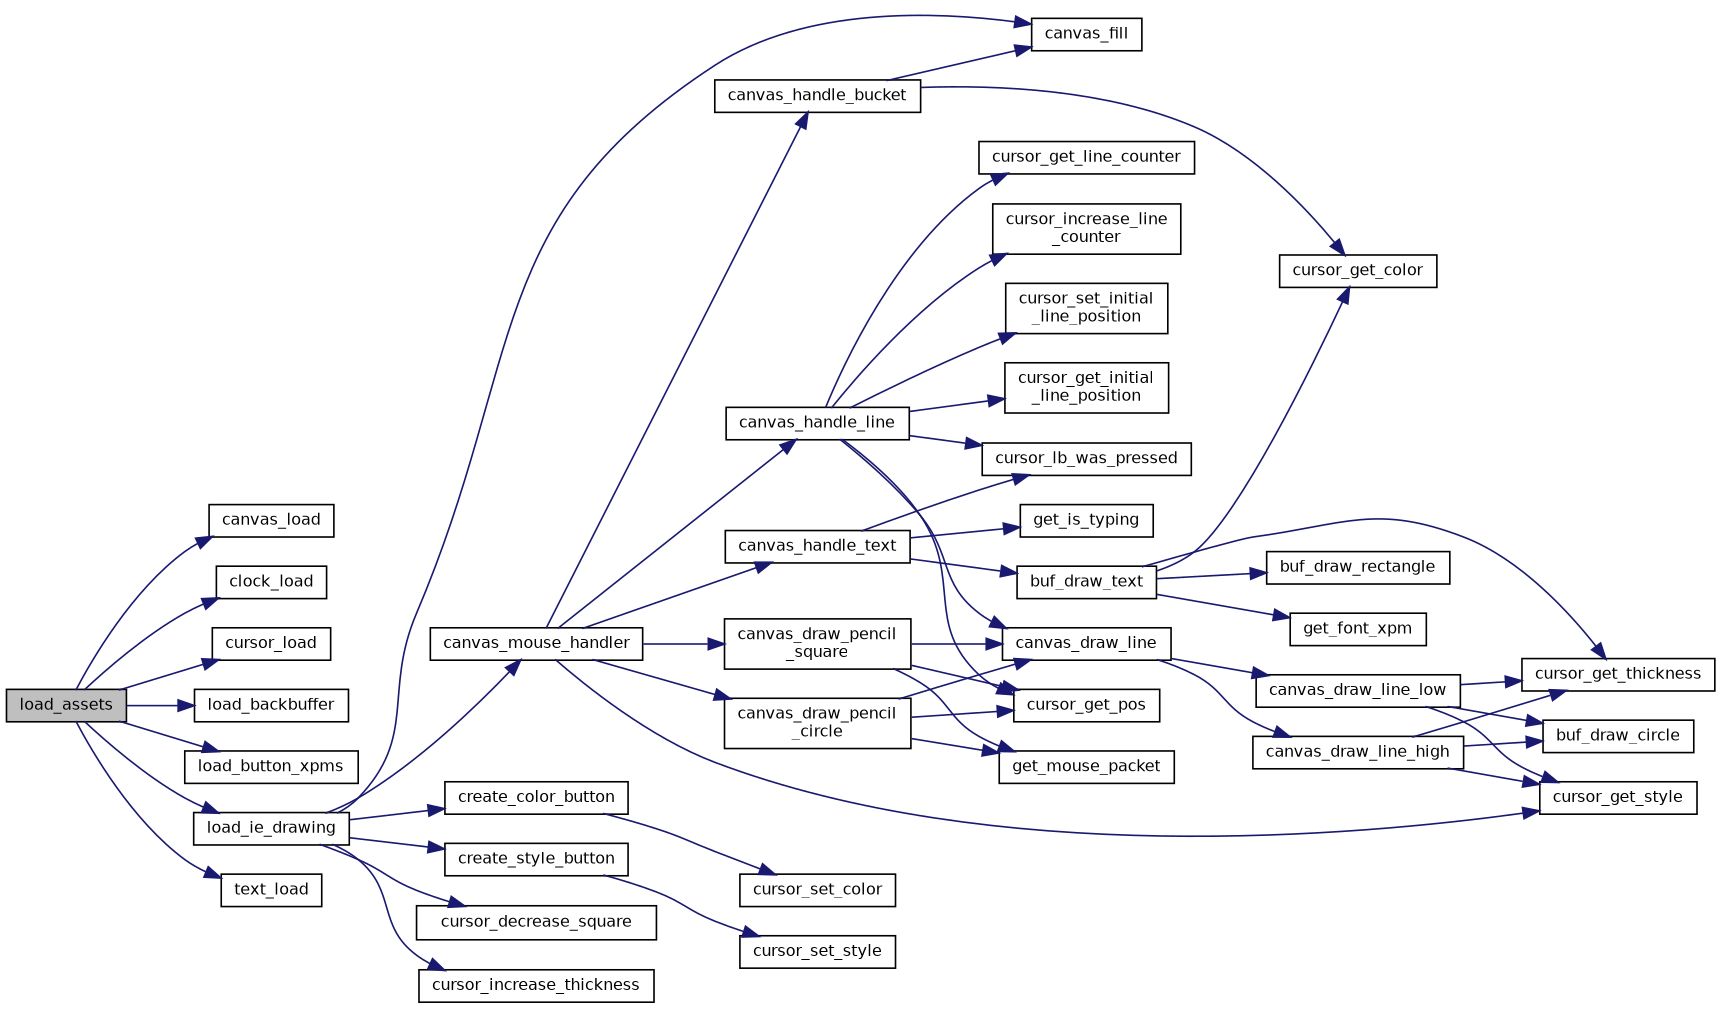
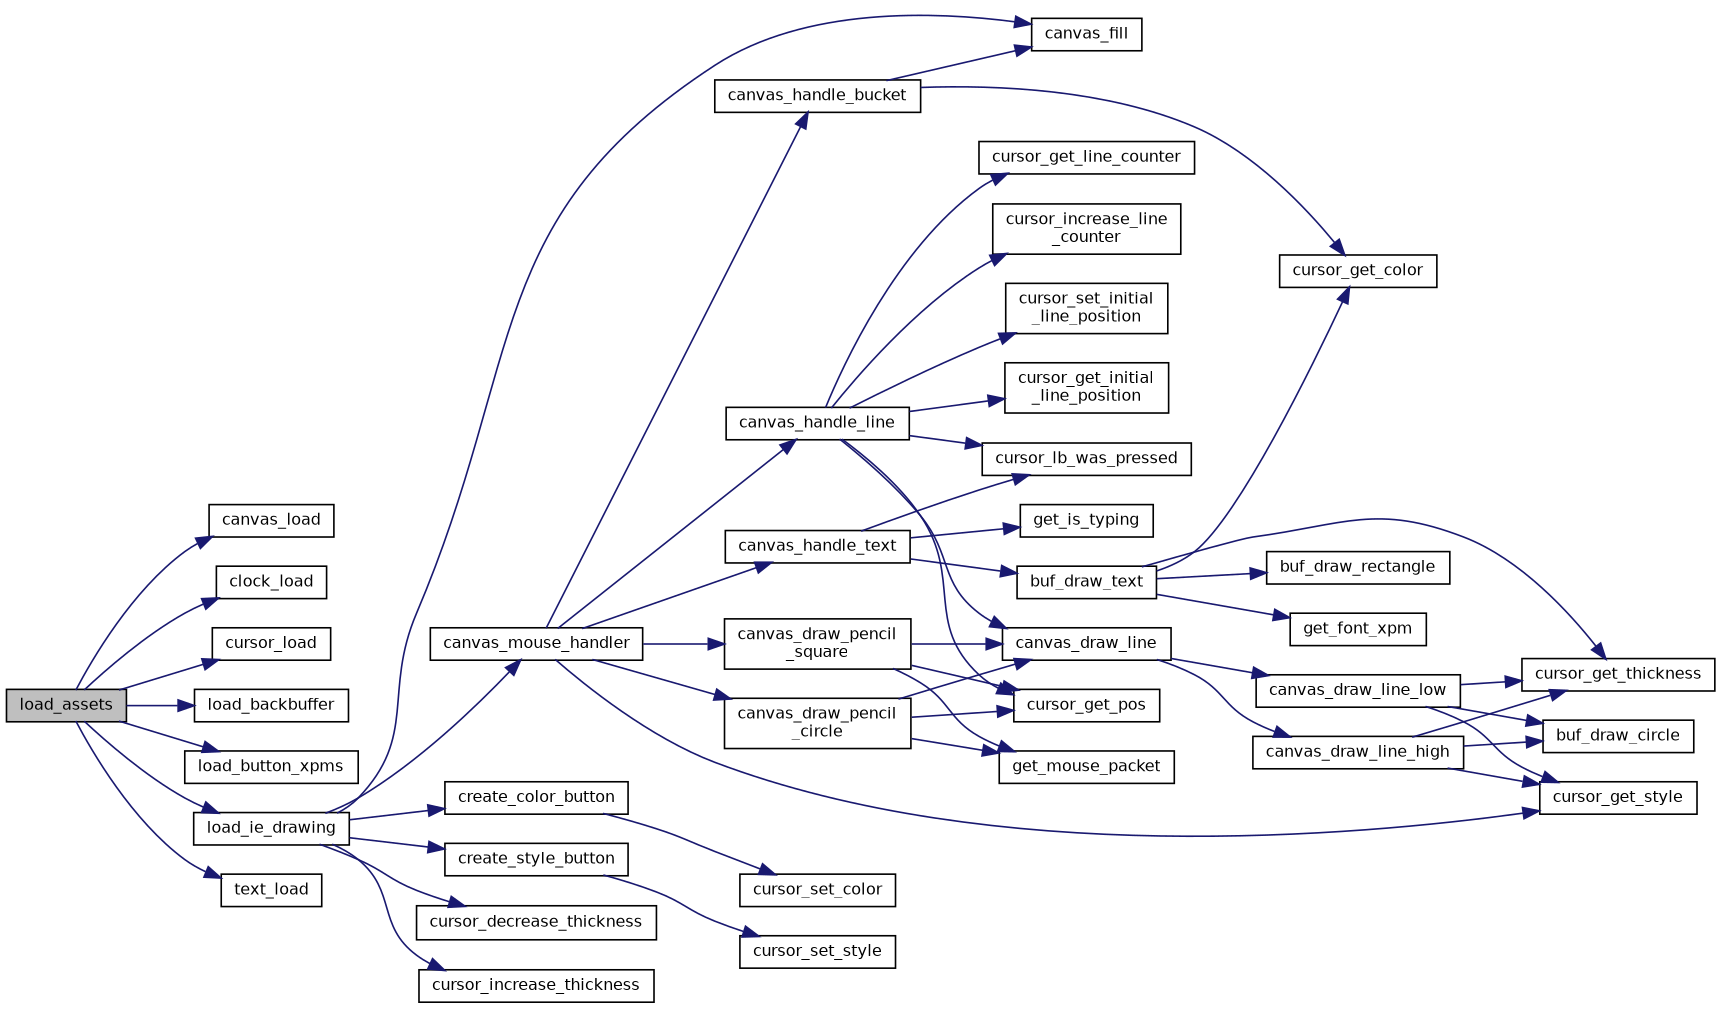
(536, 923) -> (536, 923)
